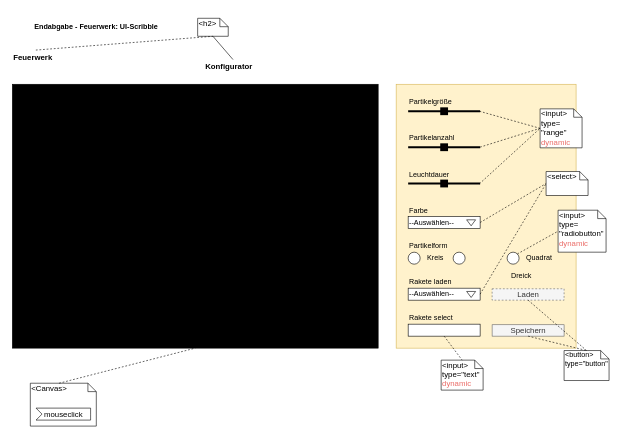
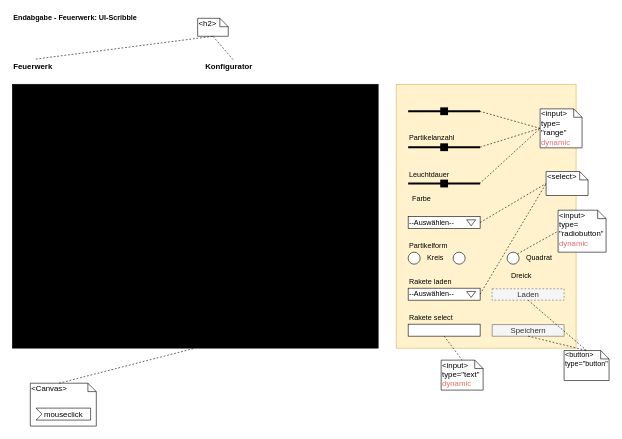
(99, 27) -> (78, 18)
(223, 48) -> (223, 48)
(36, 57) -> (36, 66)
(435, 102) -> none
(423, 211) -> (426, 199)
